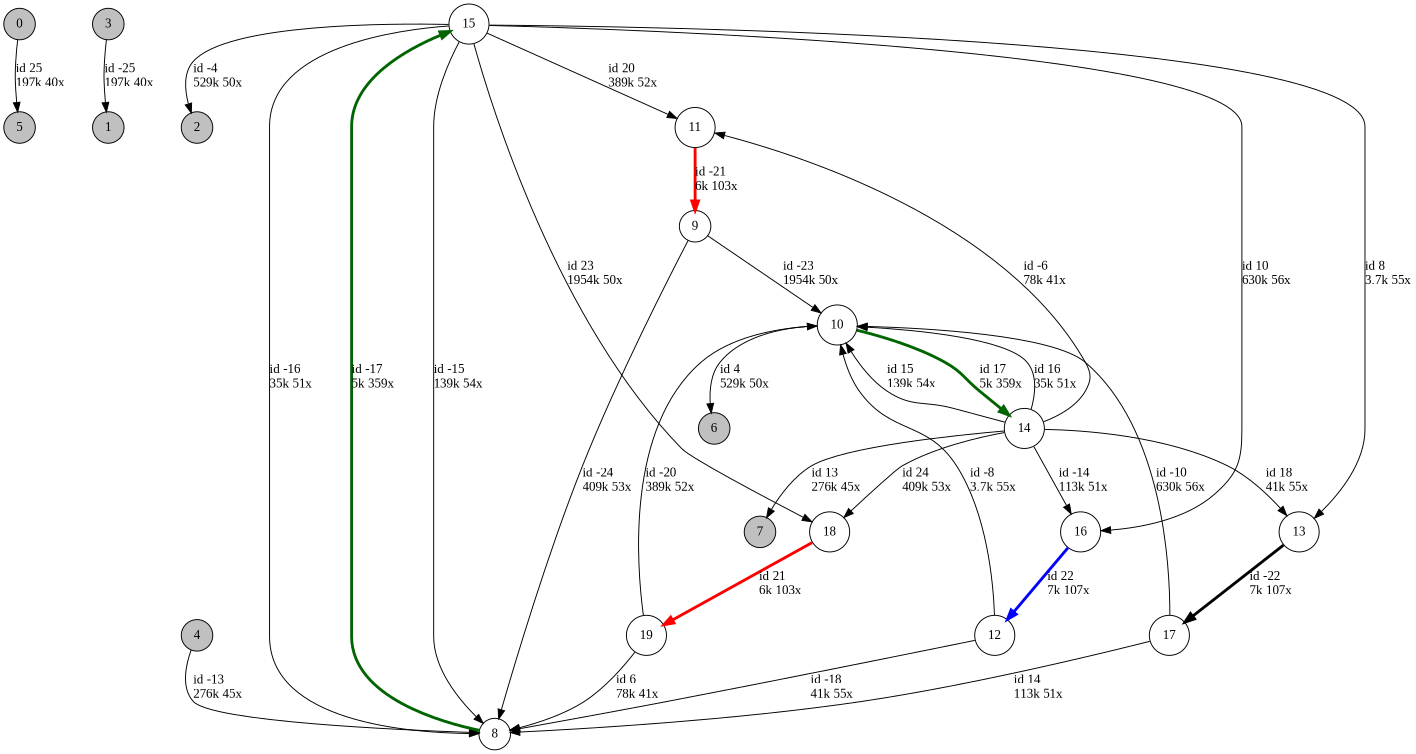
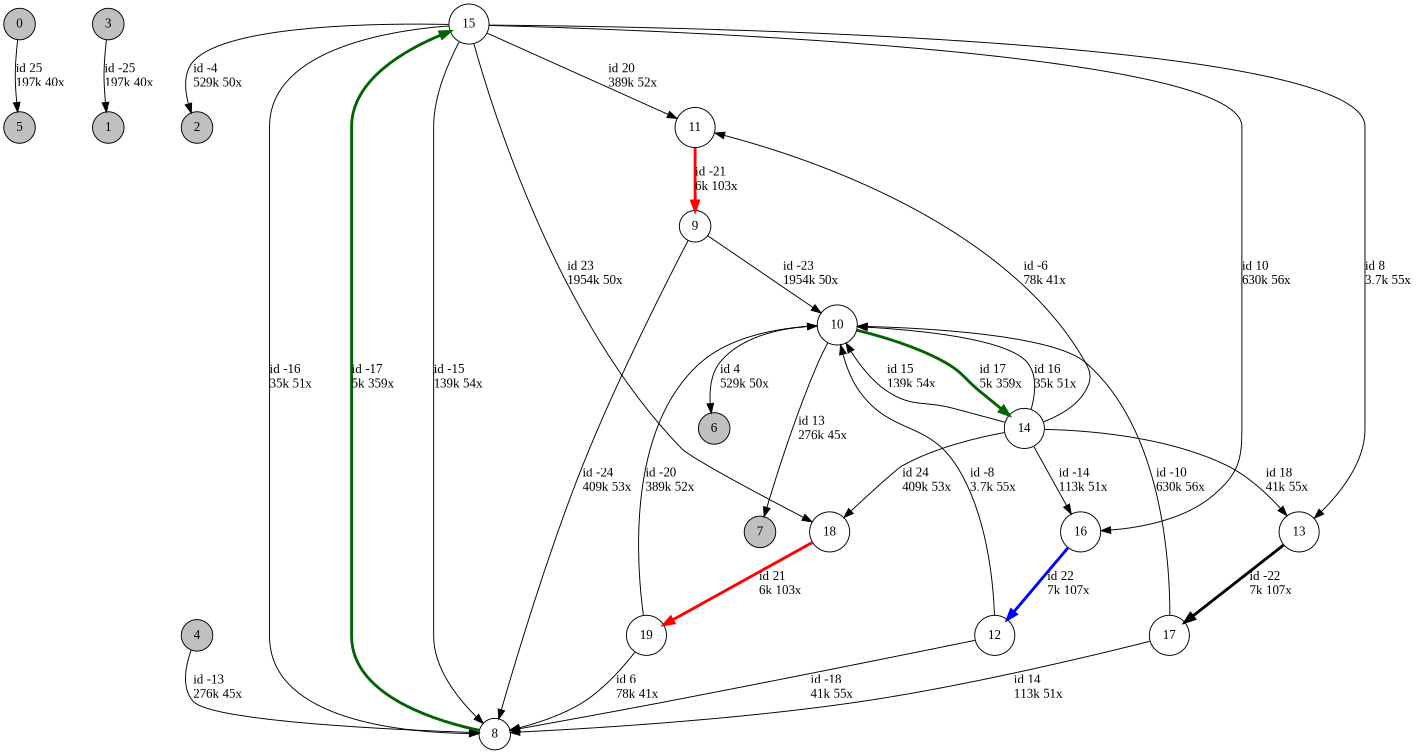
(877, 447) -> (794, 424)
